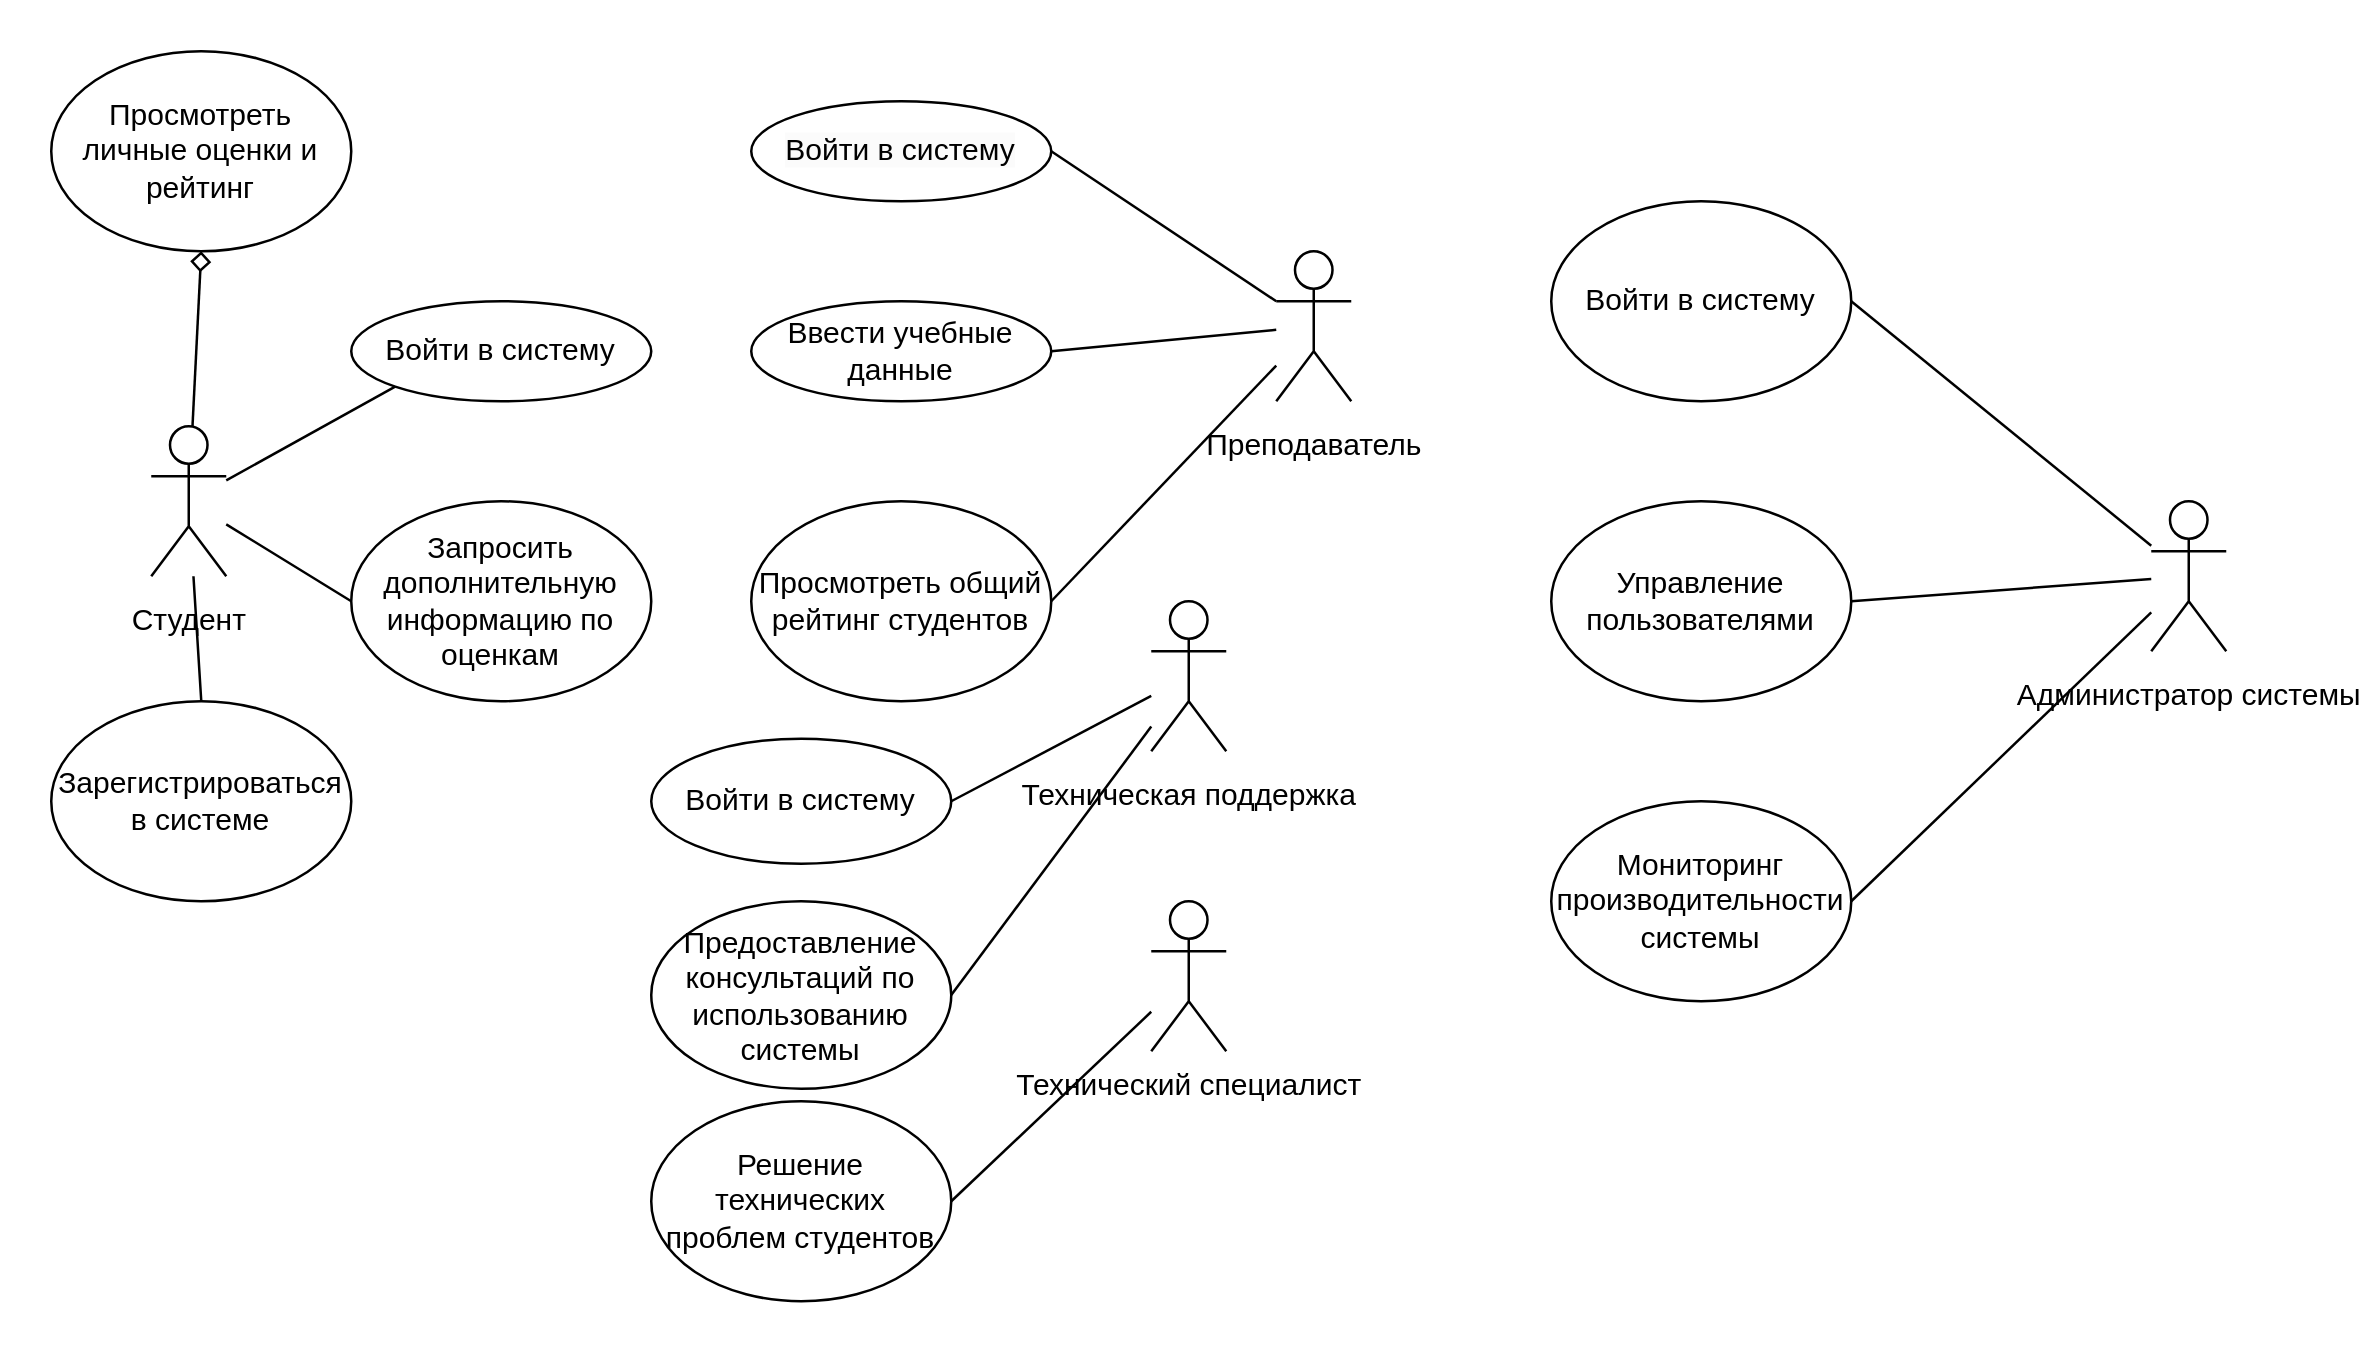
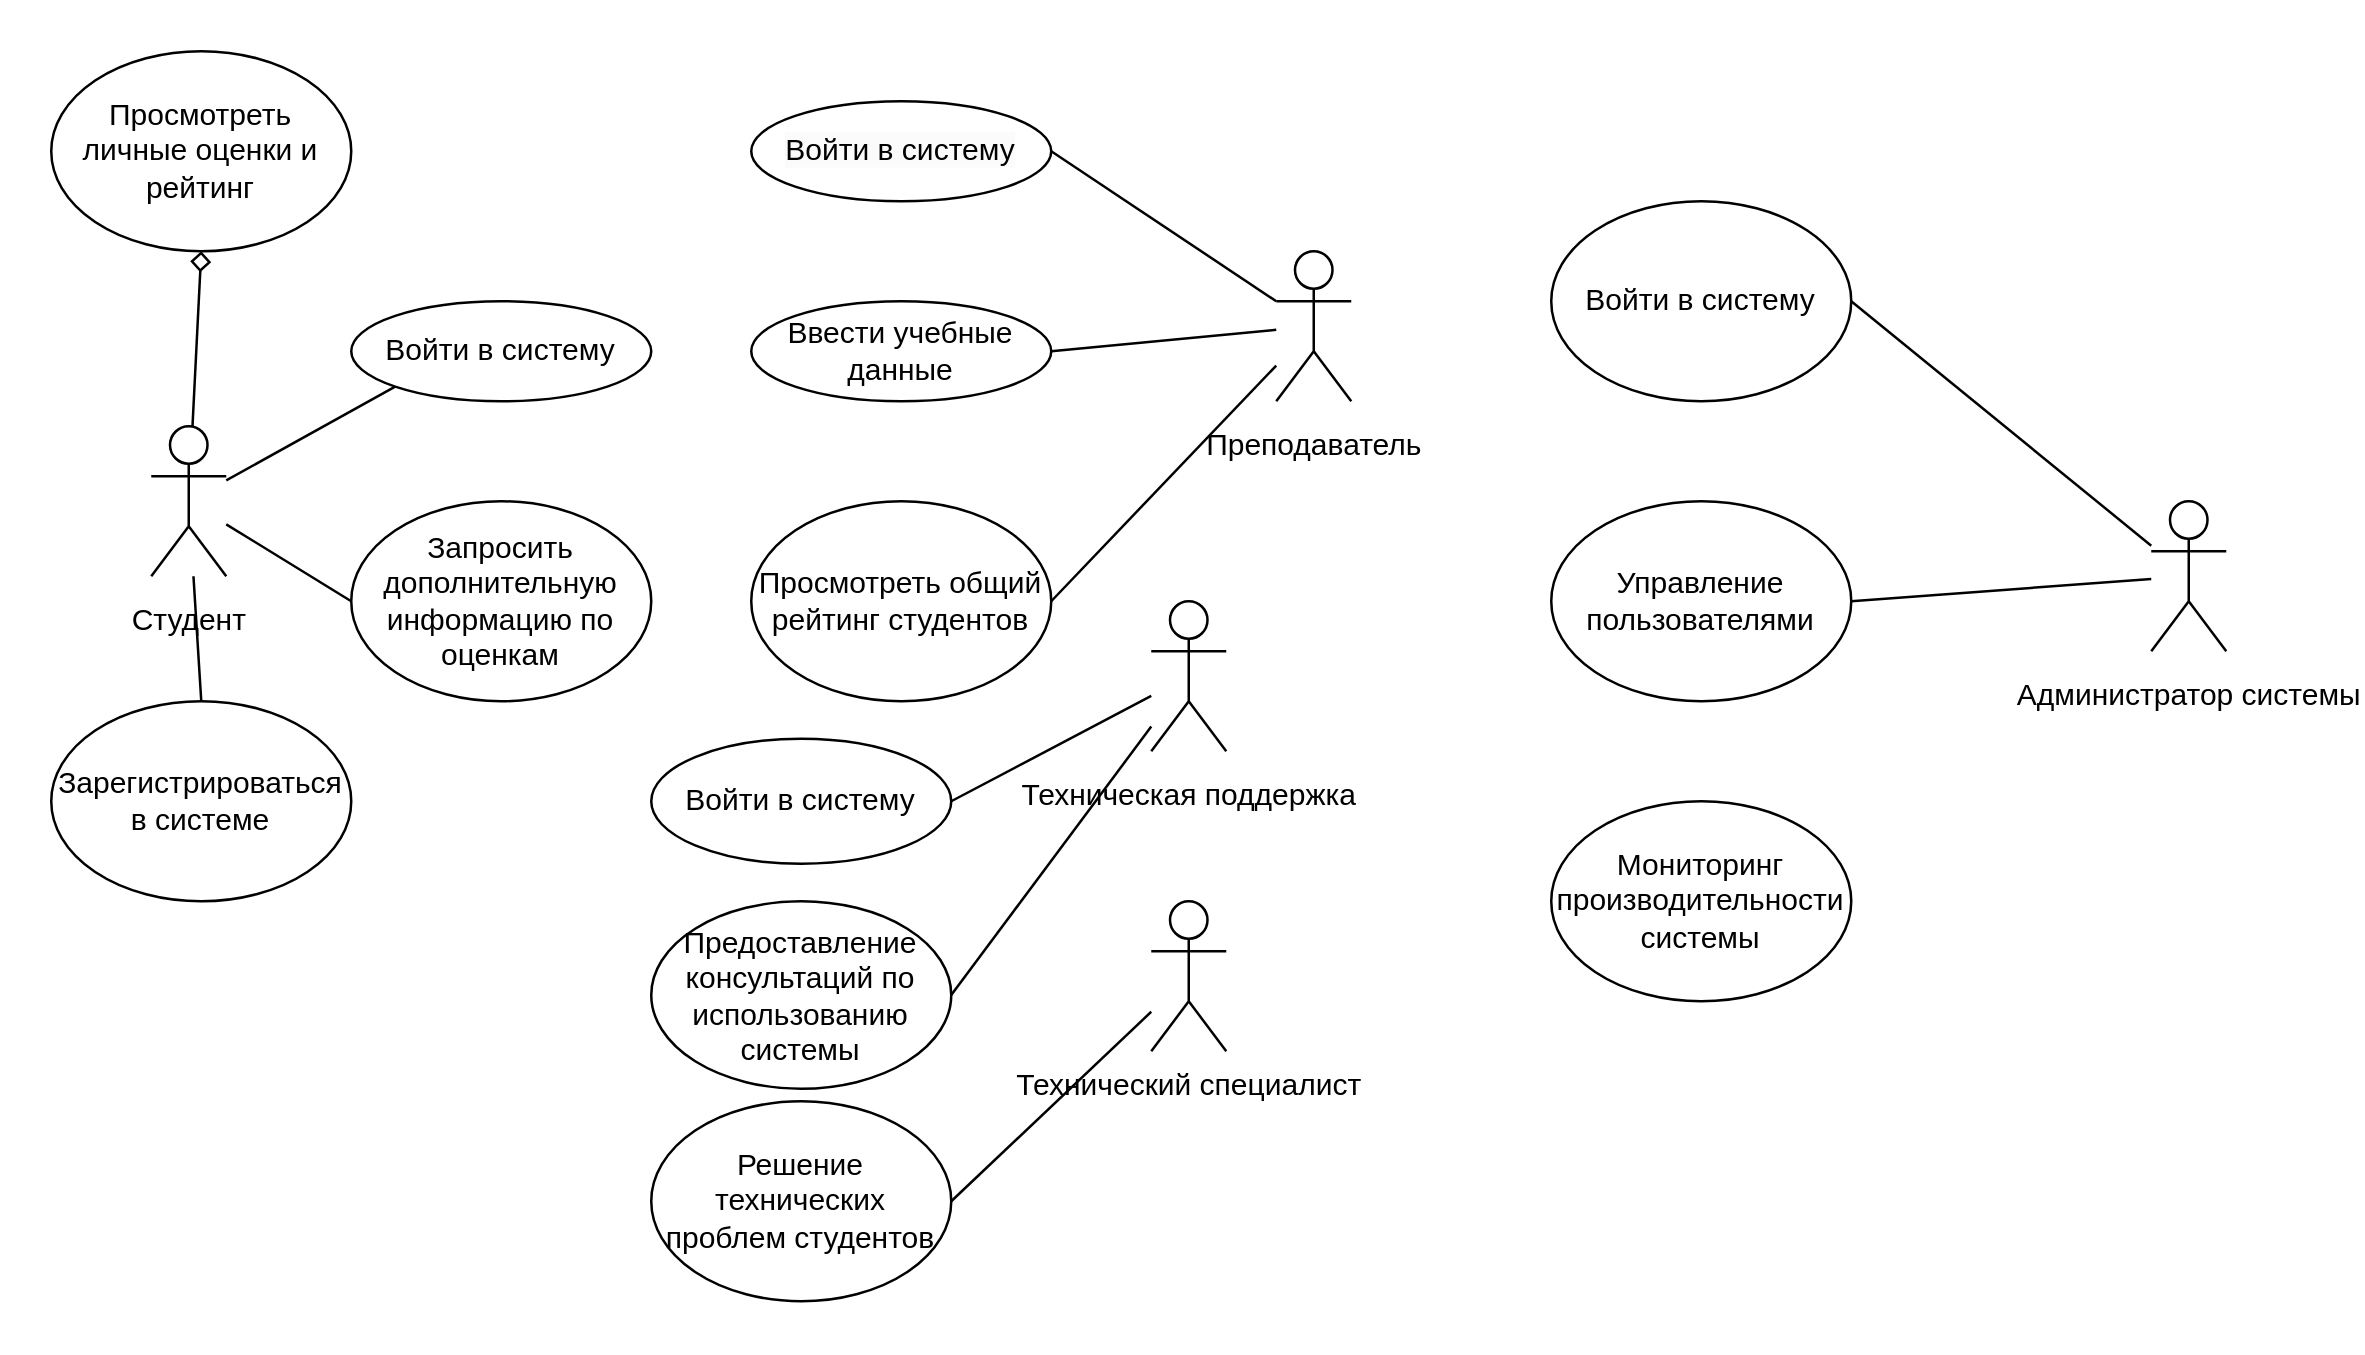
(2001, 757) -> none
